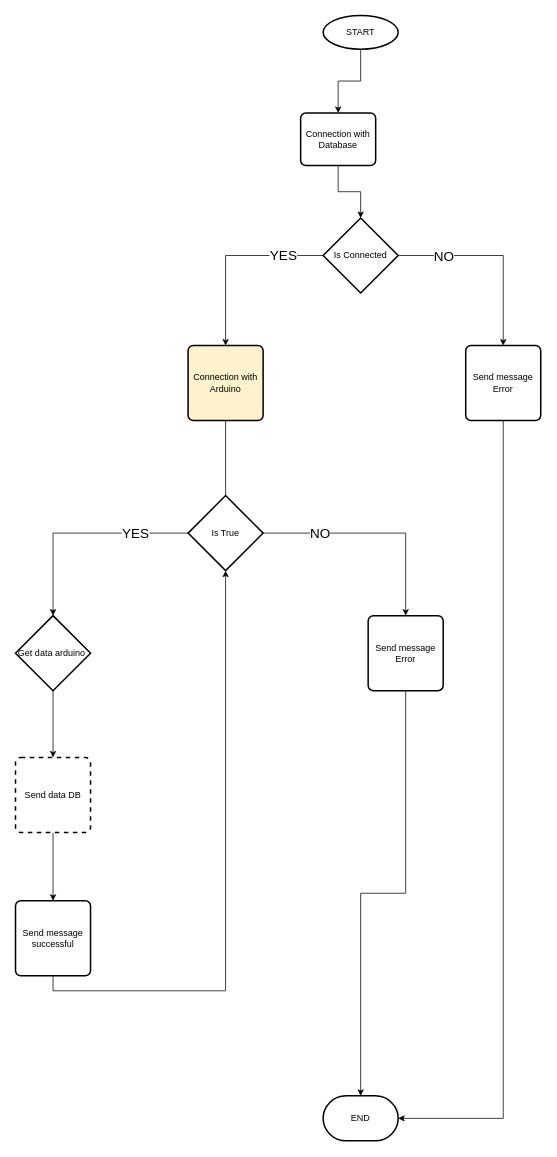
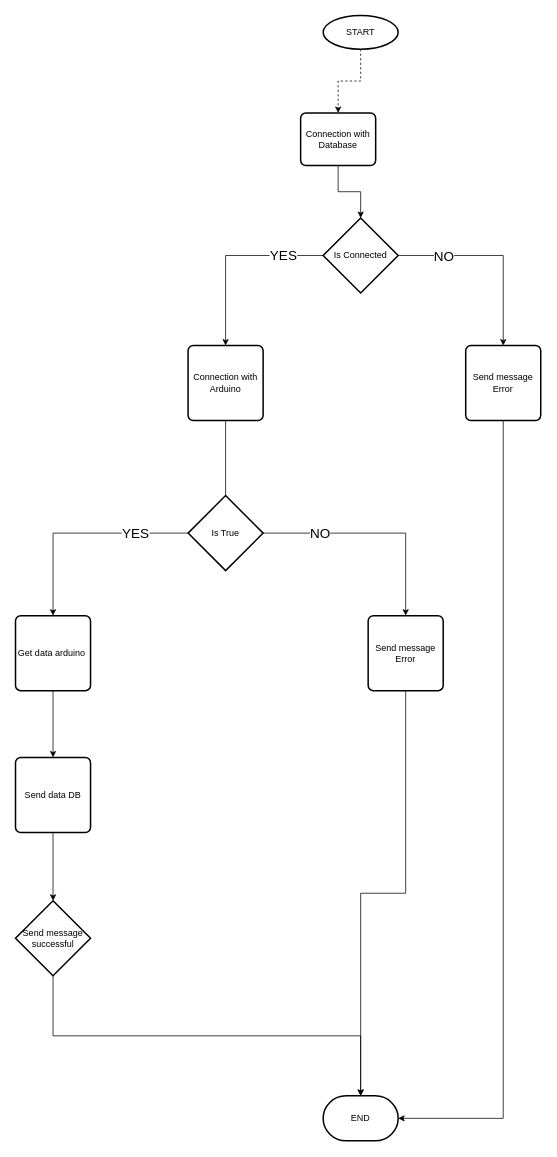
(351, 81) -> (351, 81)
(225, 383) -> (225, 383)
(53, 653) -> (53, 653)
(53, 795) -> (53, 795)
(225, 870) -> (204, 1035)
(53, 938) -> (53, 938)
